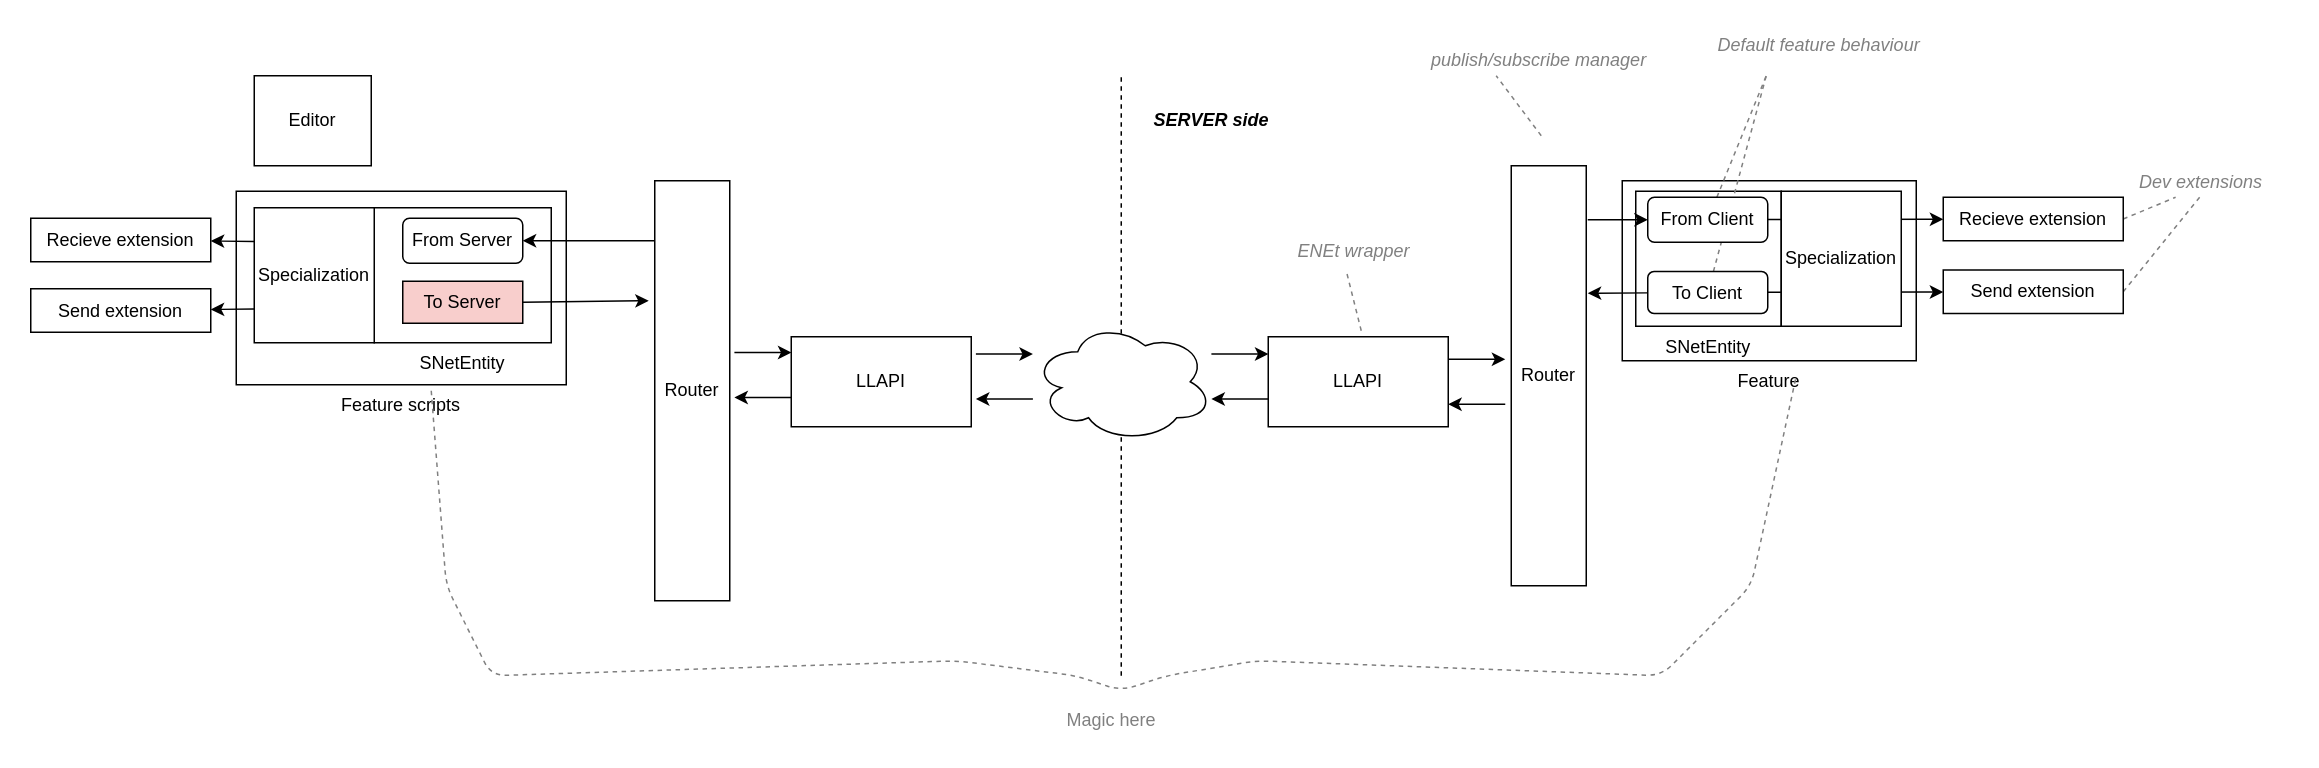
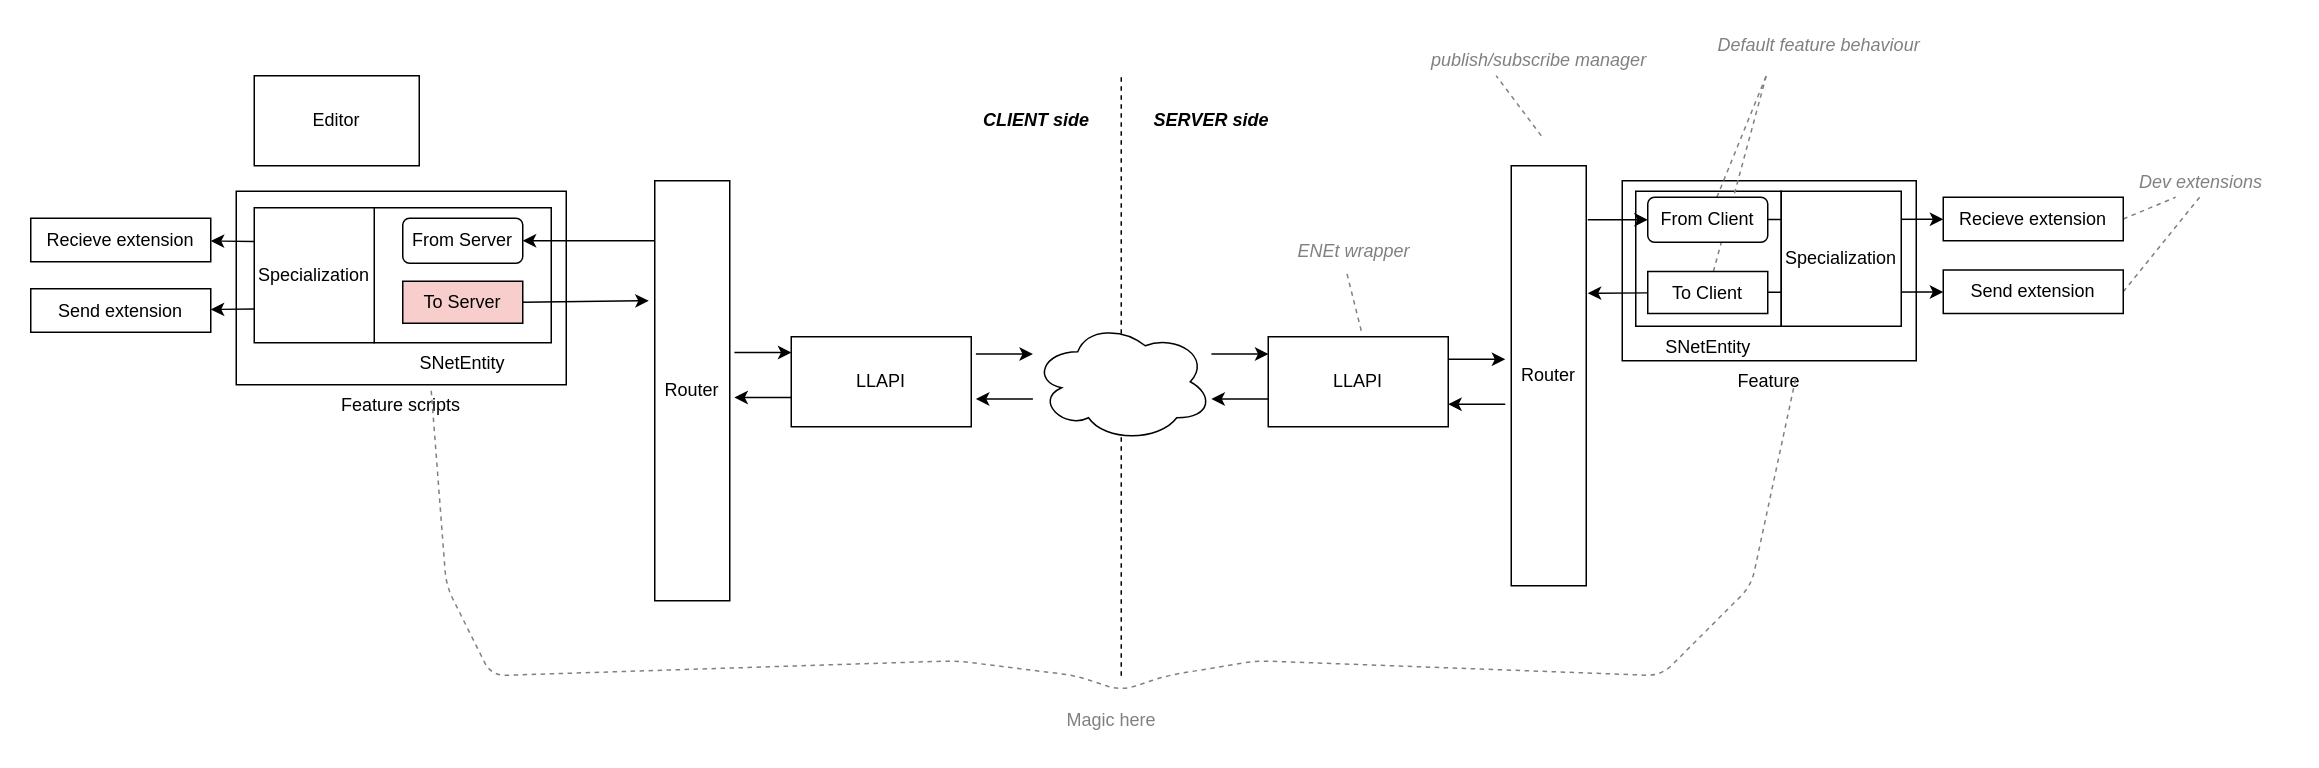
(313, 121) -> (337, 121)
none -> (1031, 121)
(1708, 293) -> (1708, 293)
